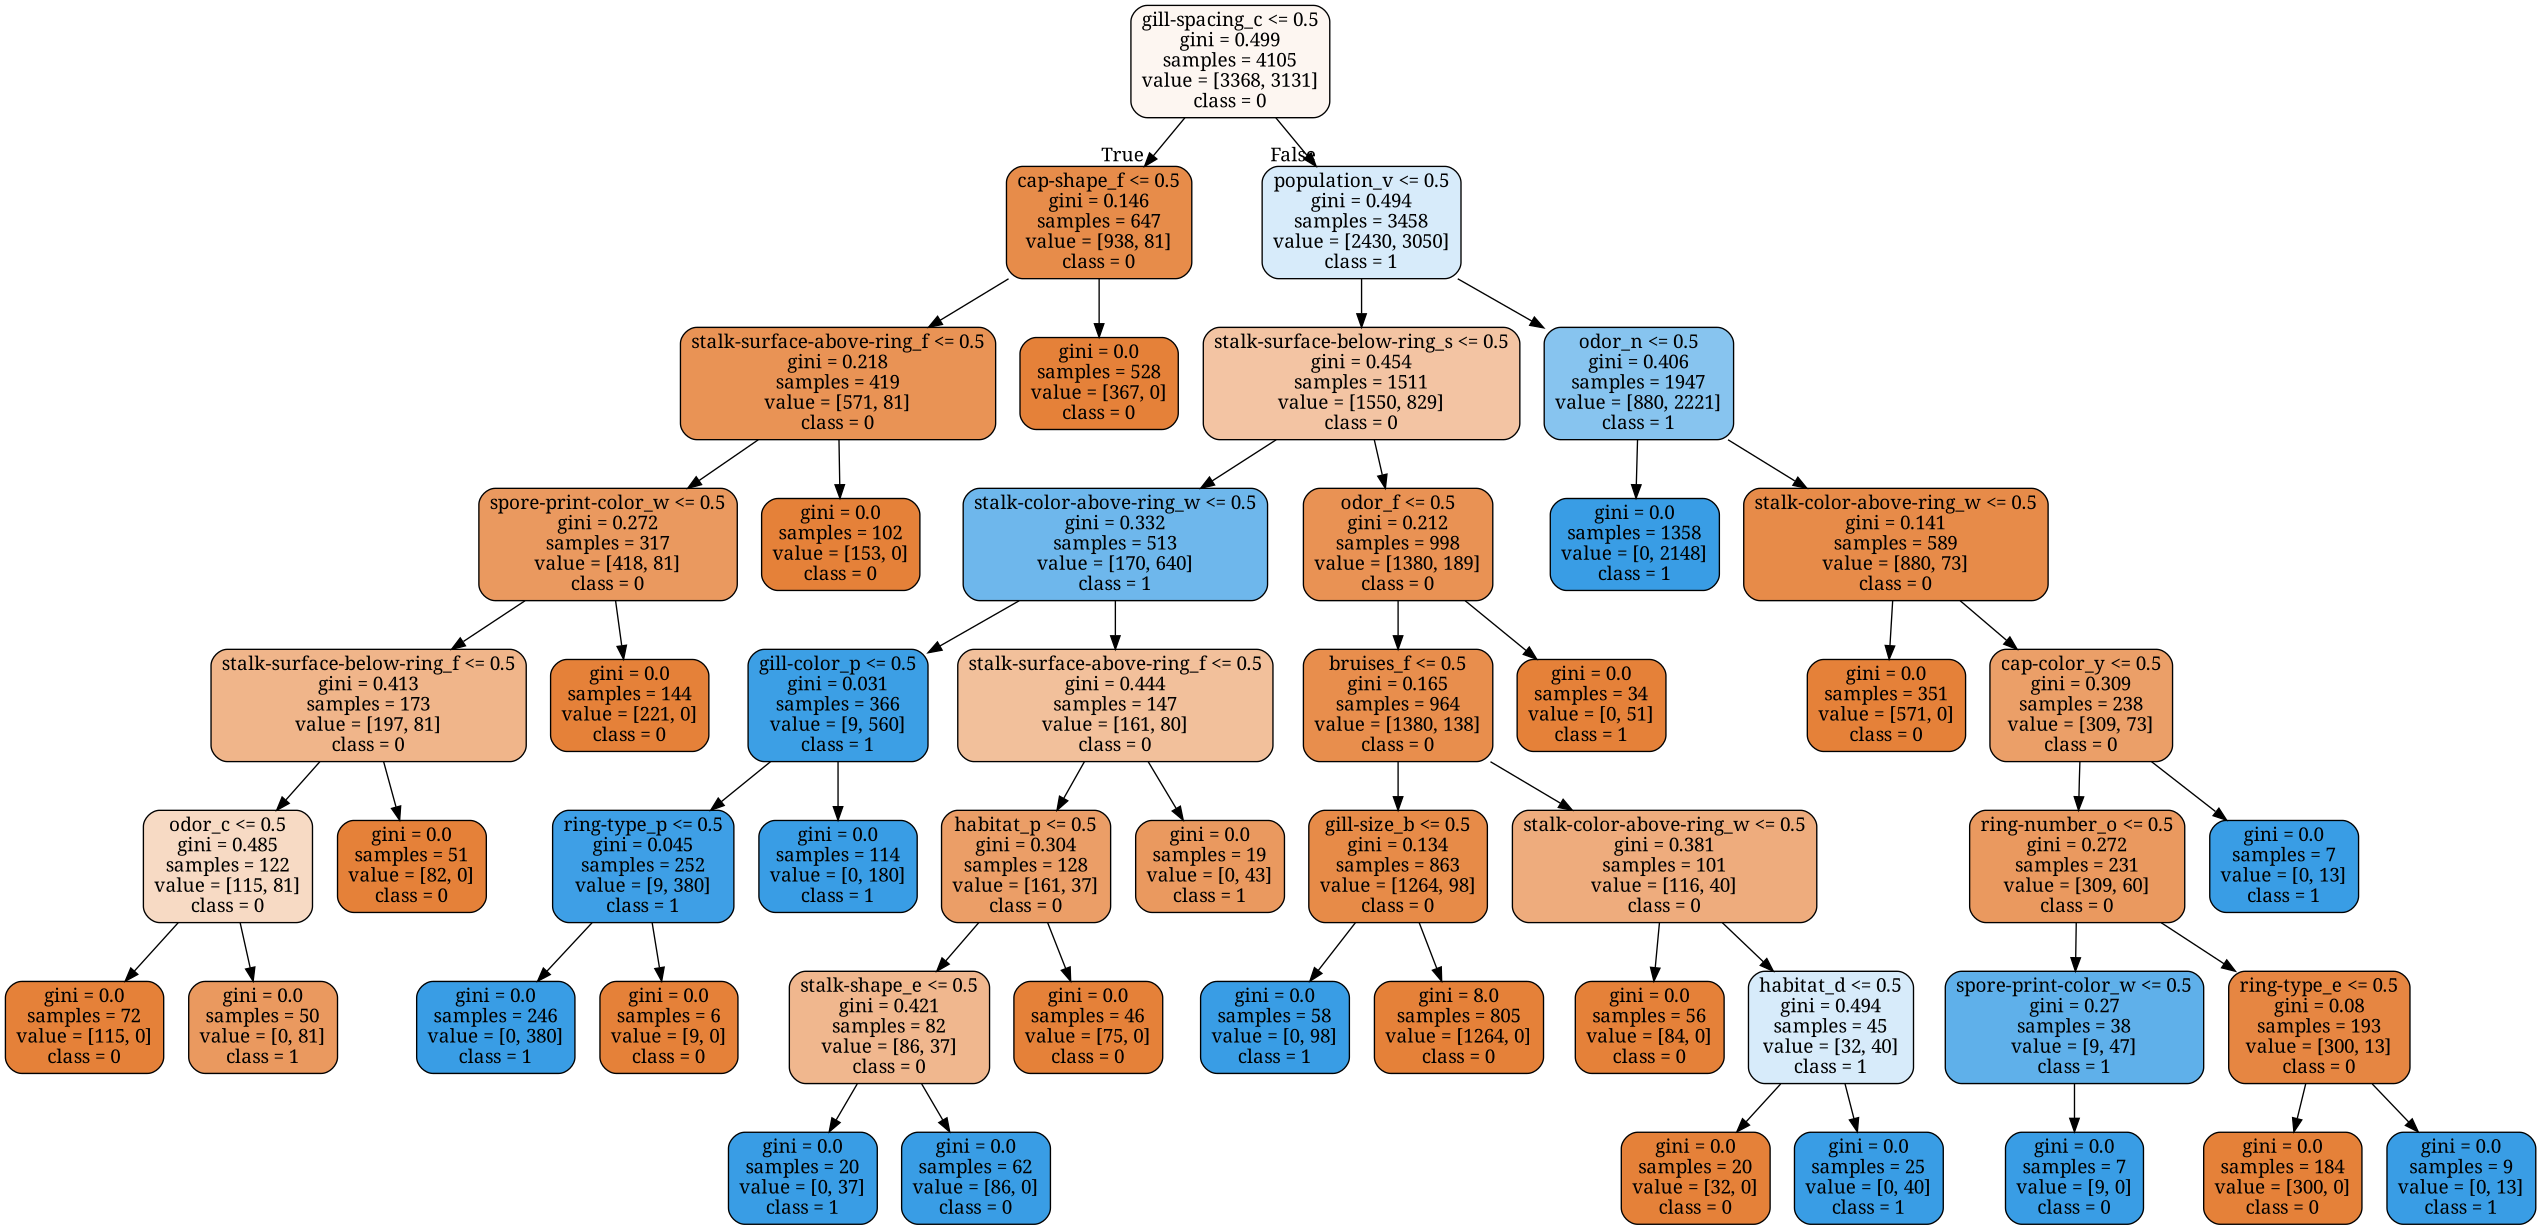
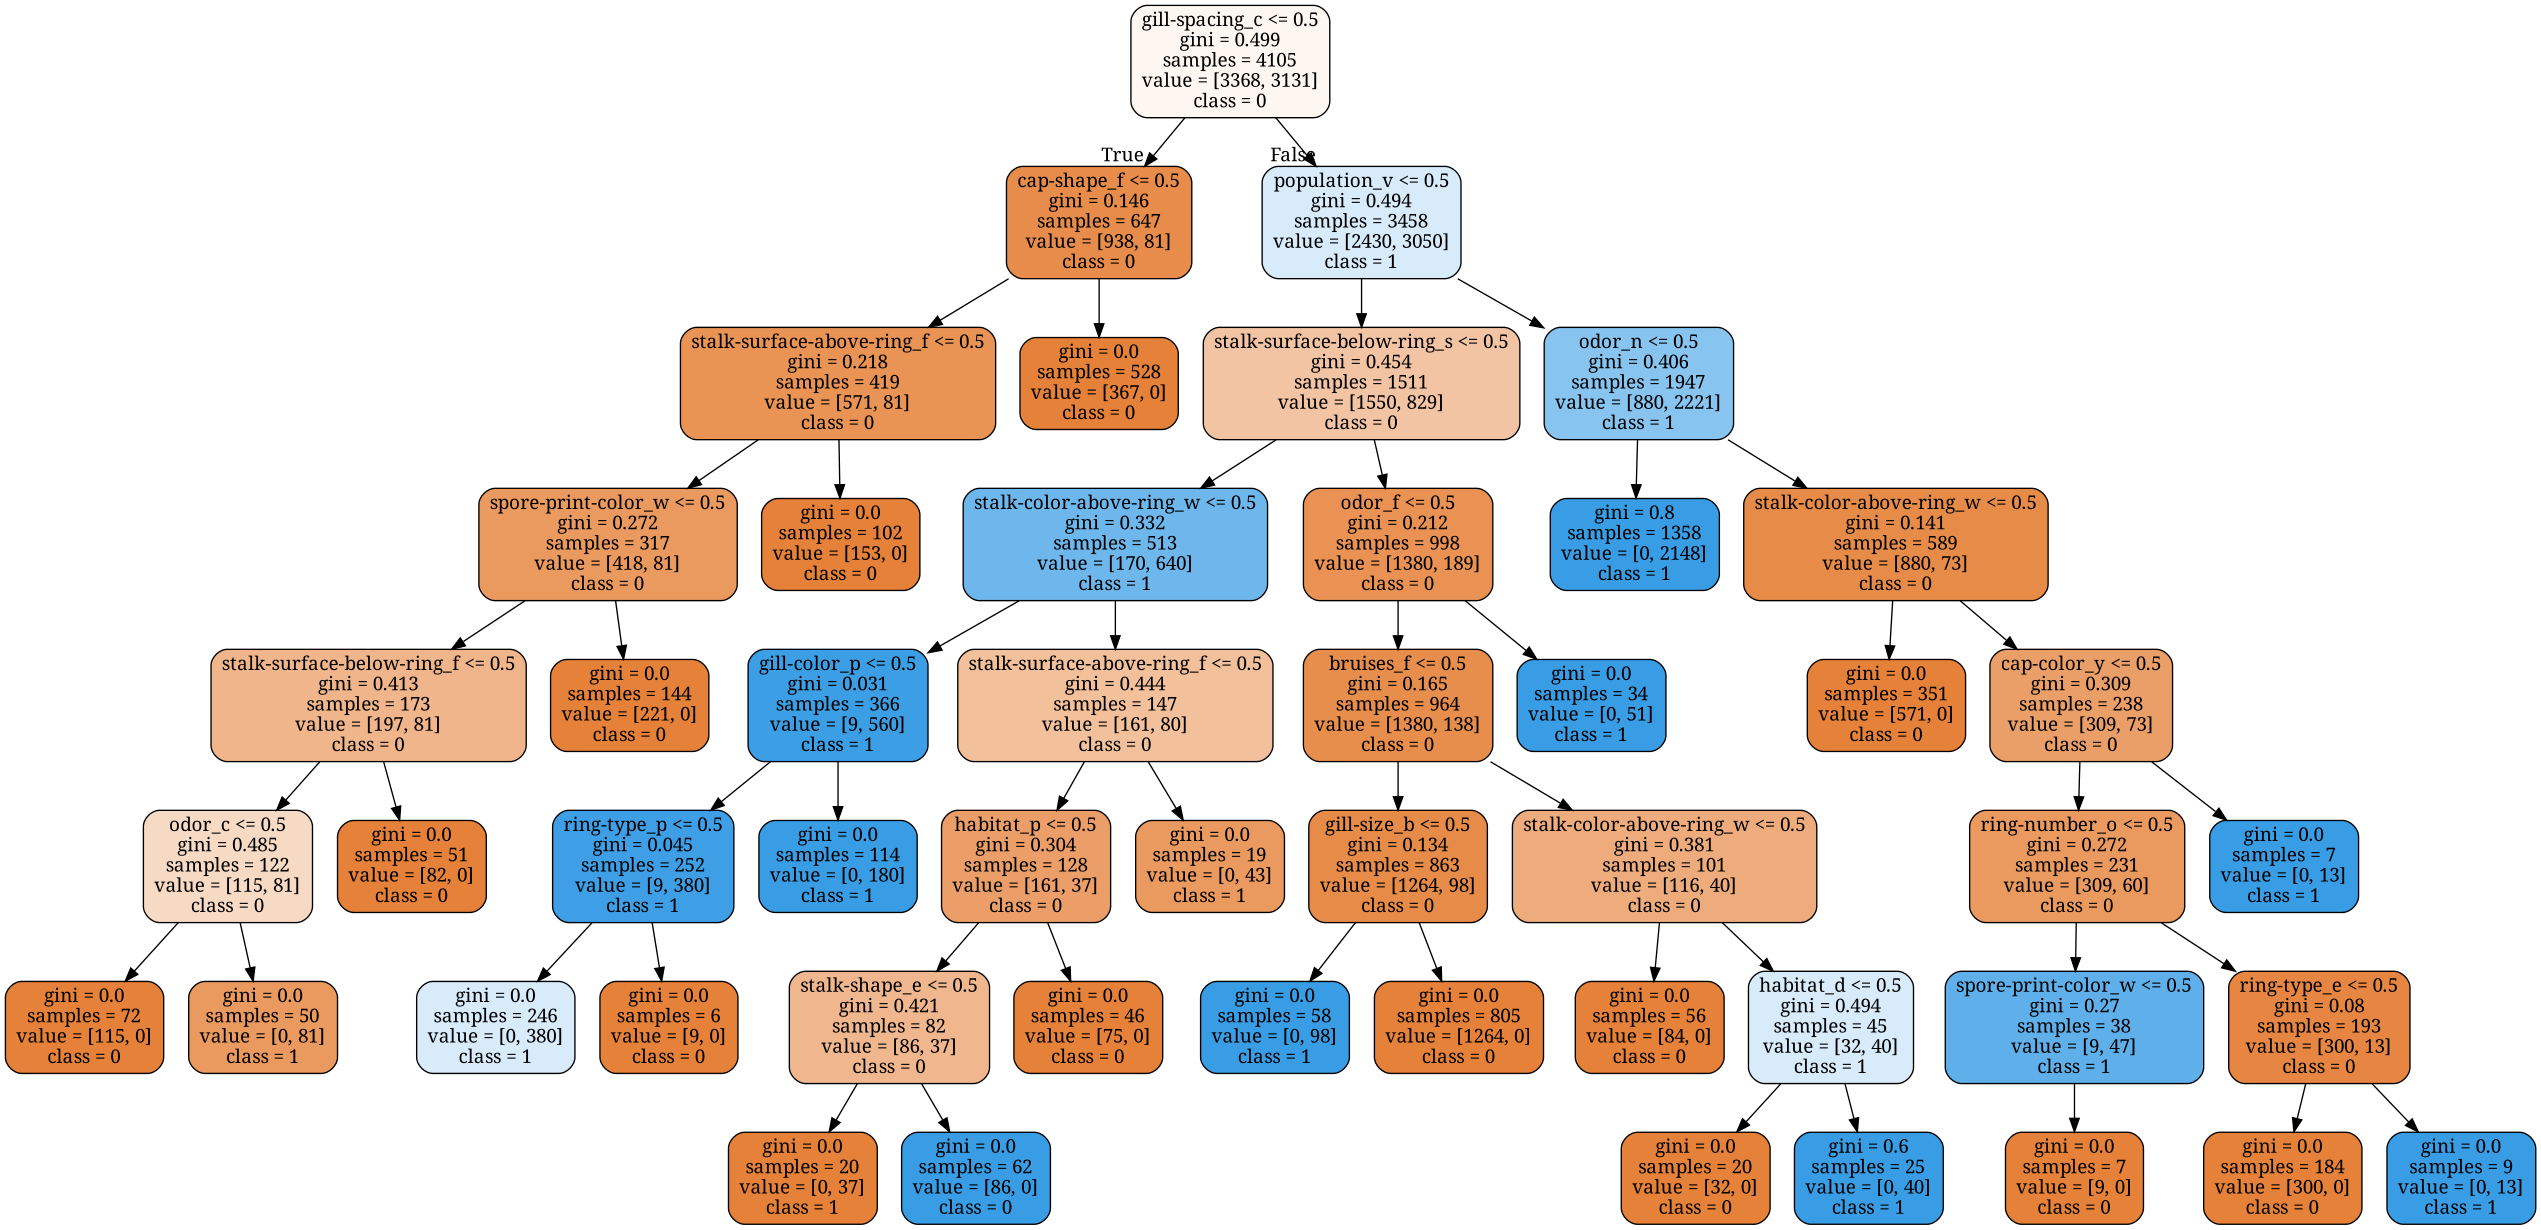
(1635, 544) -> (1635, 544)
(1592, 705) -> (1592, 705)
(496, 1027) -> (496, 1027)
(1459, 1027) -> (1459, 1027)
(803, 1178) -> (803, 1178)
(1869, 1178) -> (1869, 1178)
(2074, 1178) -> (2074, 1178)
